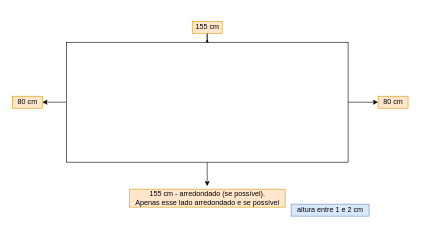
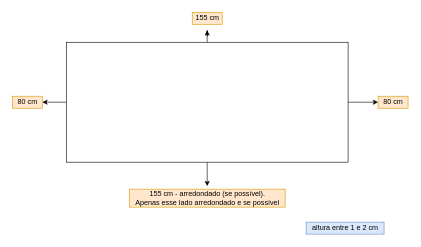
(207, 27) -> (207, 18)
(330, 210) -> (345, 228)
